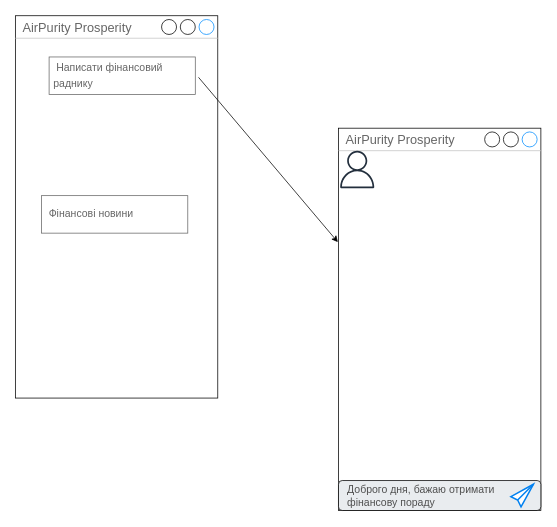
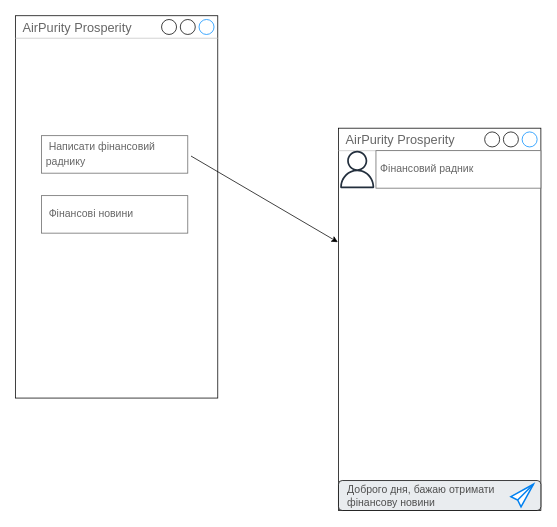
(122, 75) -> (115, 154)
none -> (459, 169)
(422, 495) -> (422, 495)
